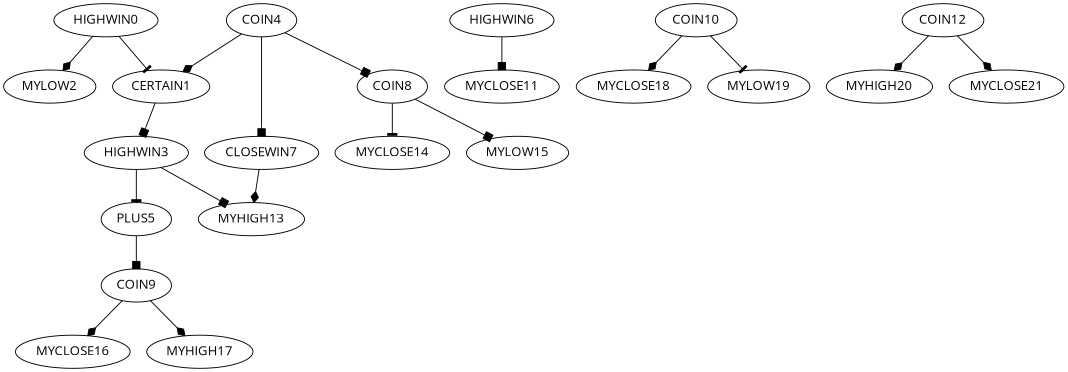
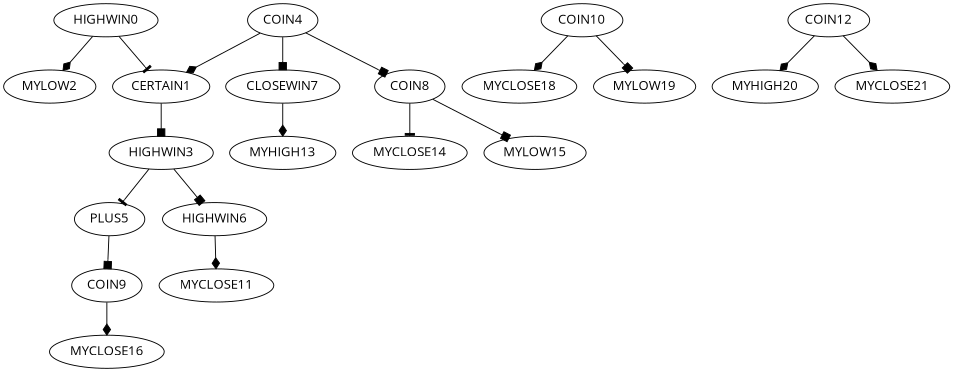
(502, 49) -> (215, 247)
(726, 51) -> (610, 50)
(190, 184) -> (185, 183)
(200, 352) -> none
